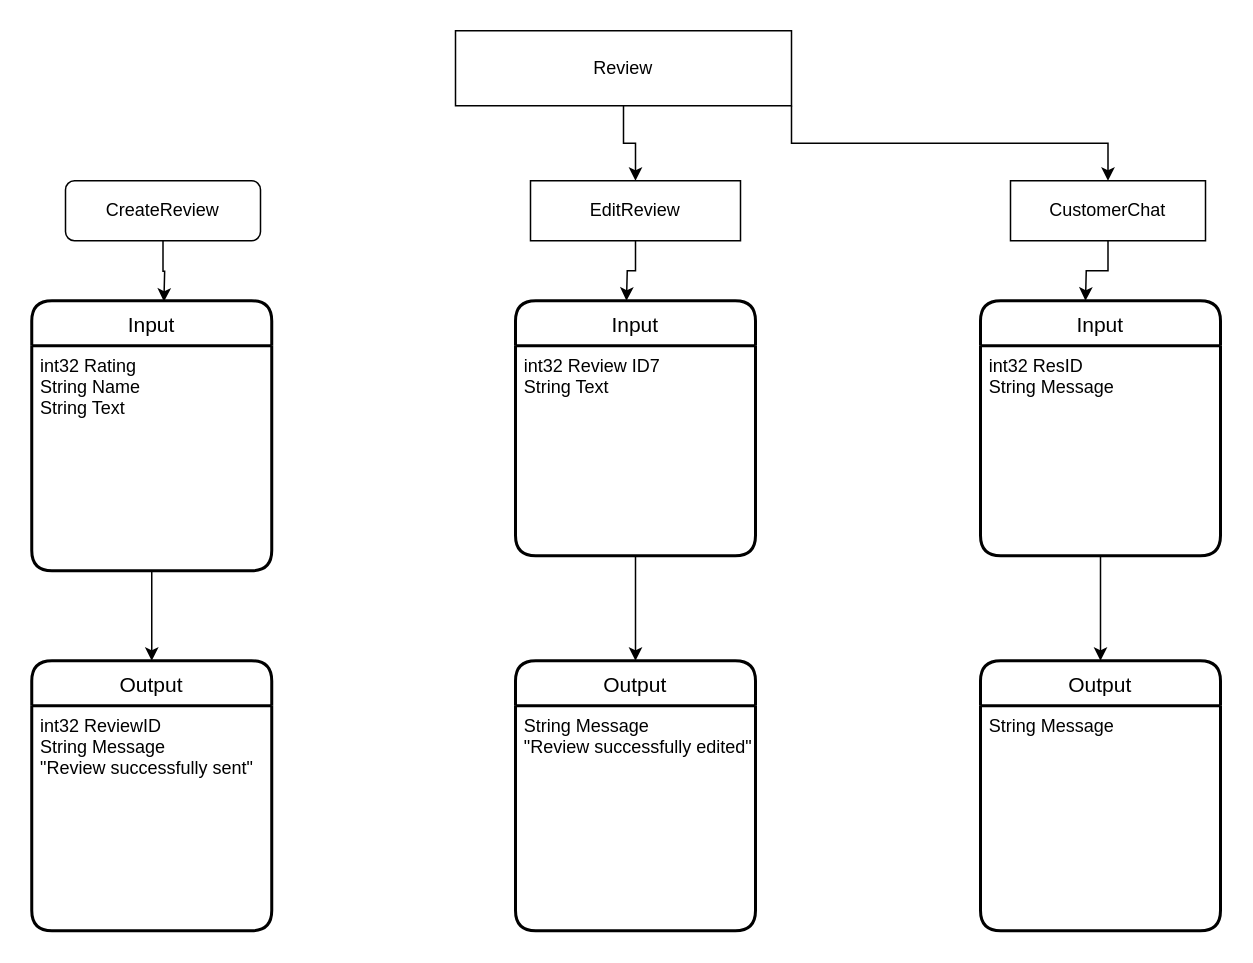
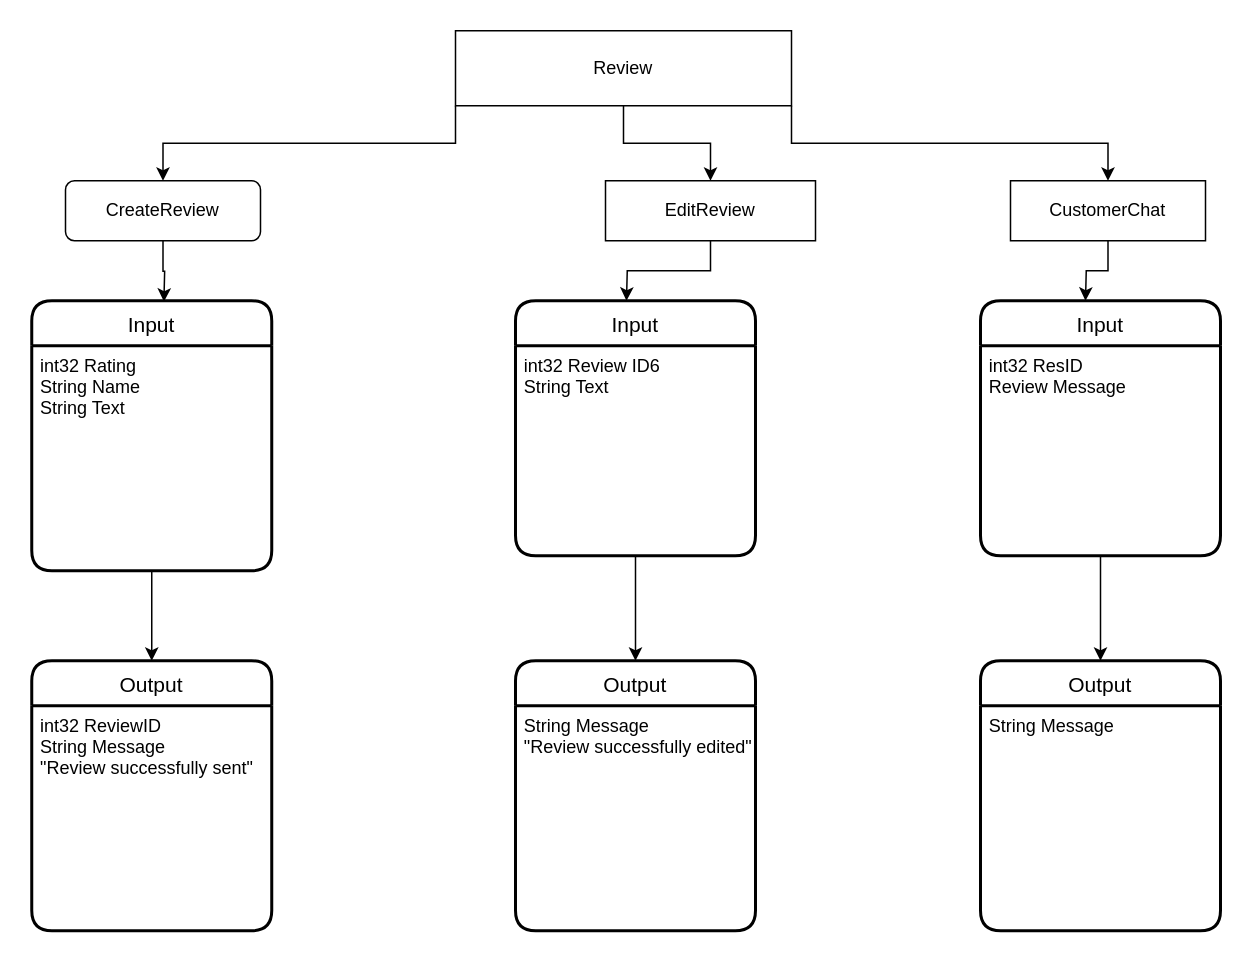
none -> (314, 143)
(635, 211) -> (710, 211)
(595, 366) -> (595, 366)
(1039, 366) -> (1039, 366)
